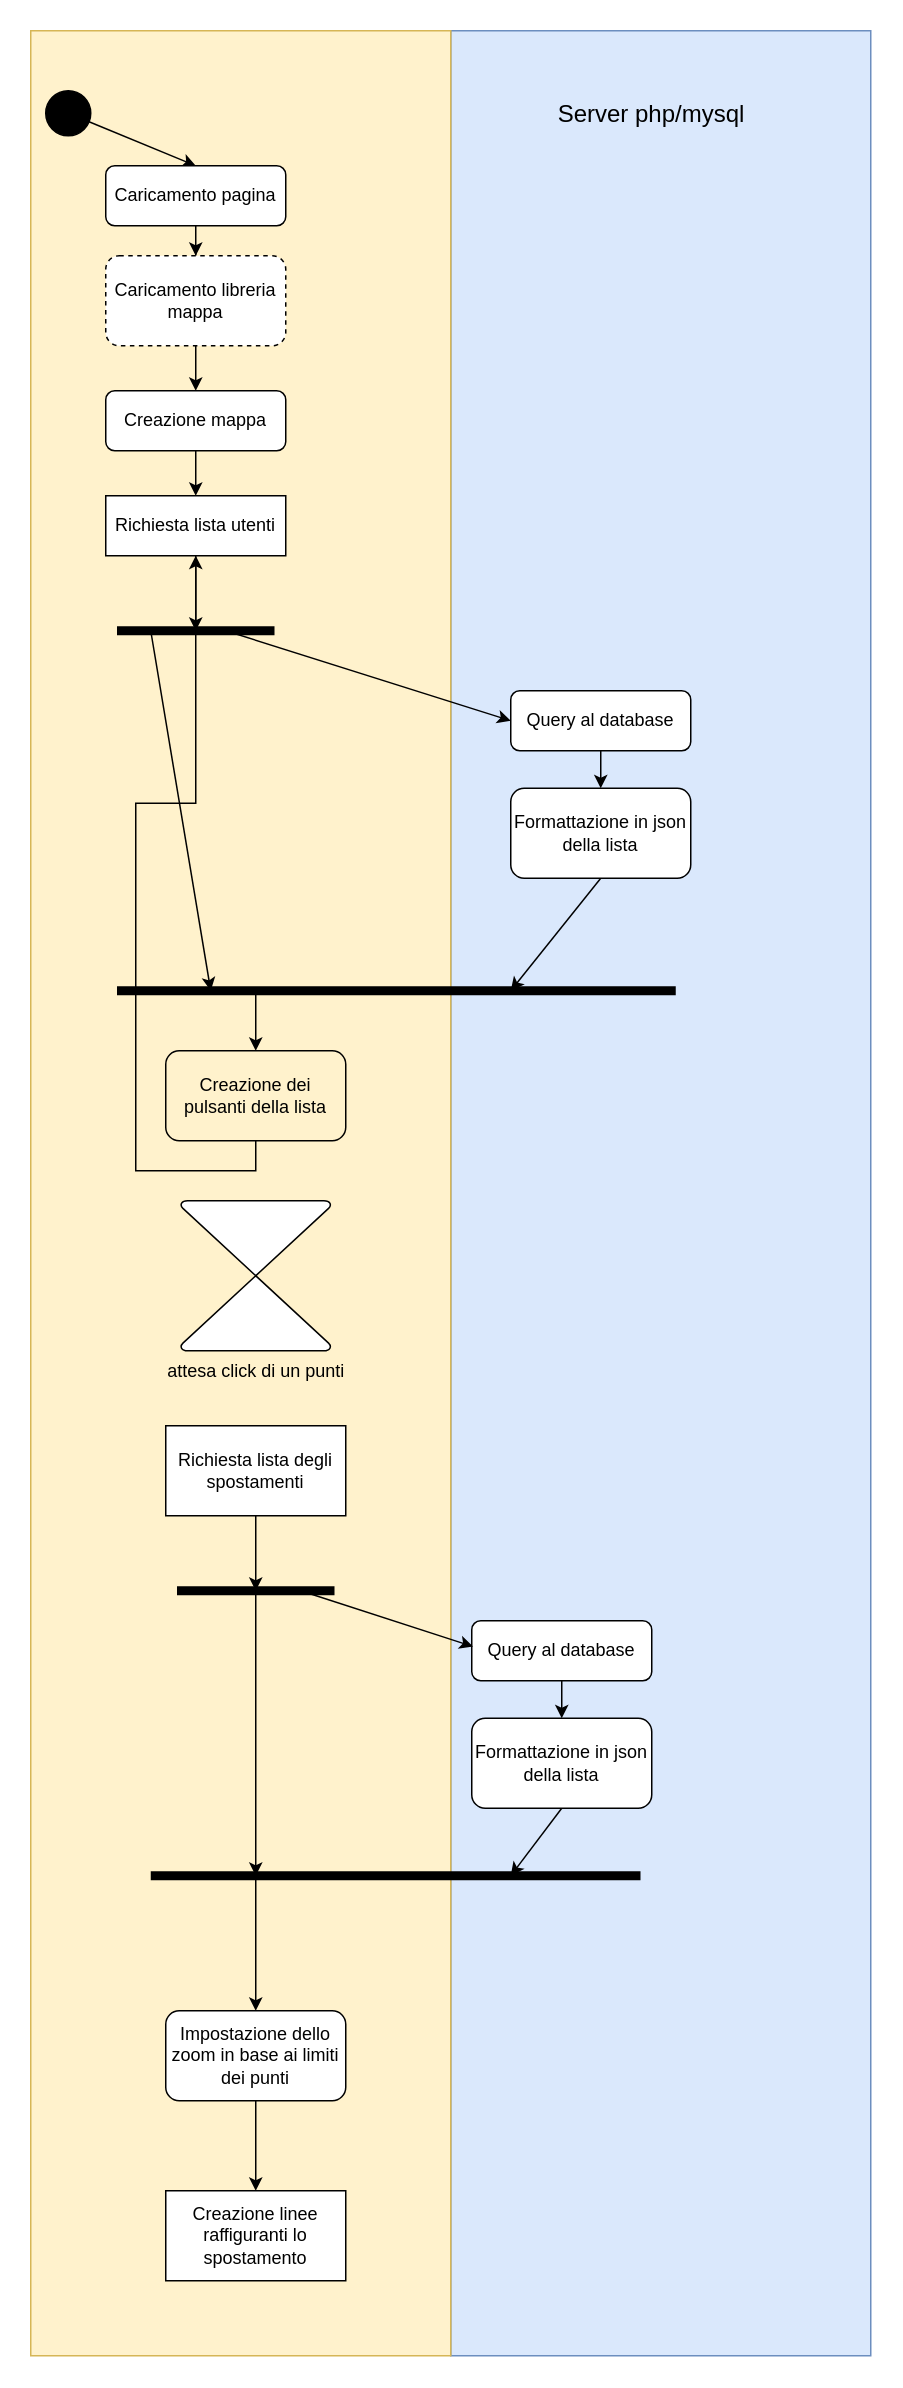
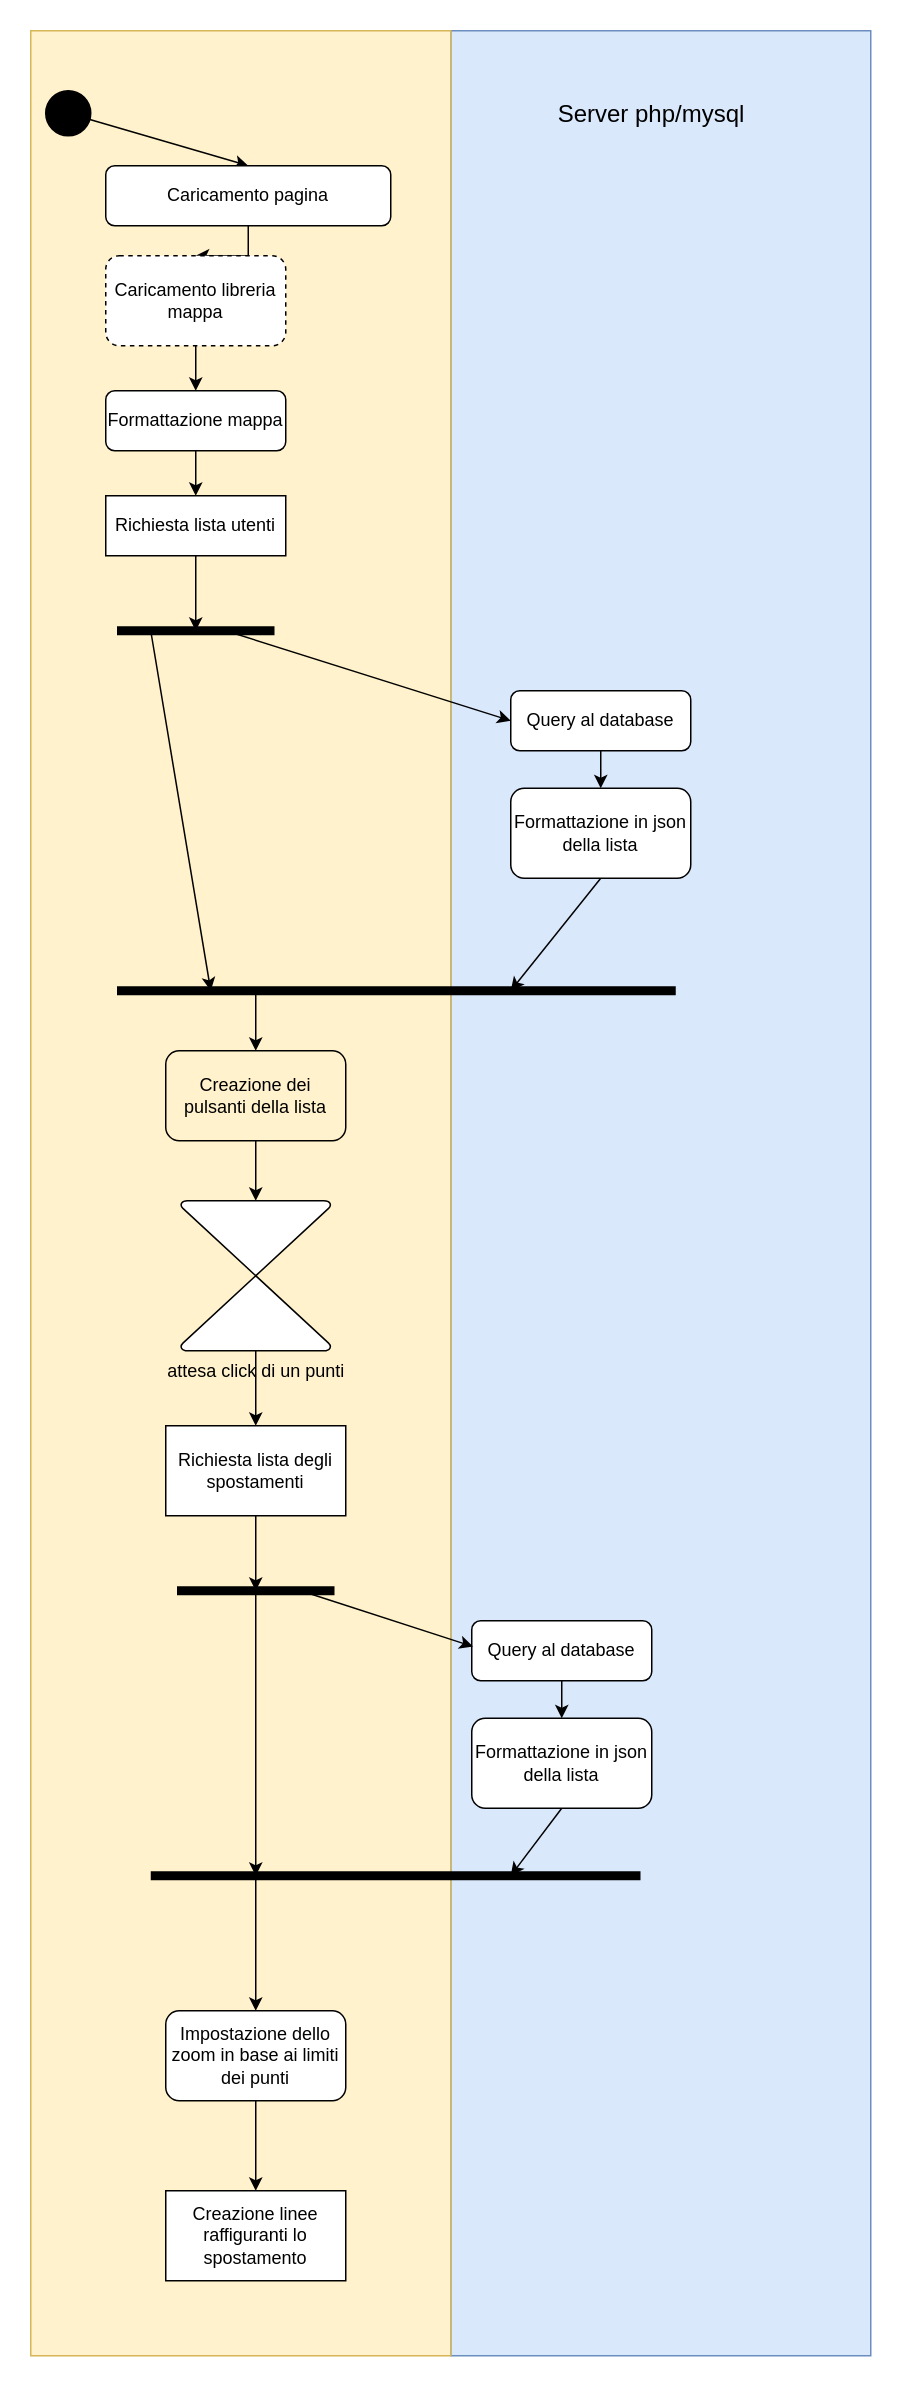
(196, 196) -> (248, 196)
(196, 421) -> (196, 421)
(136, 933) -> (256, 1179)
none -> (256, 1383)
